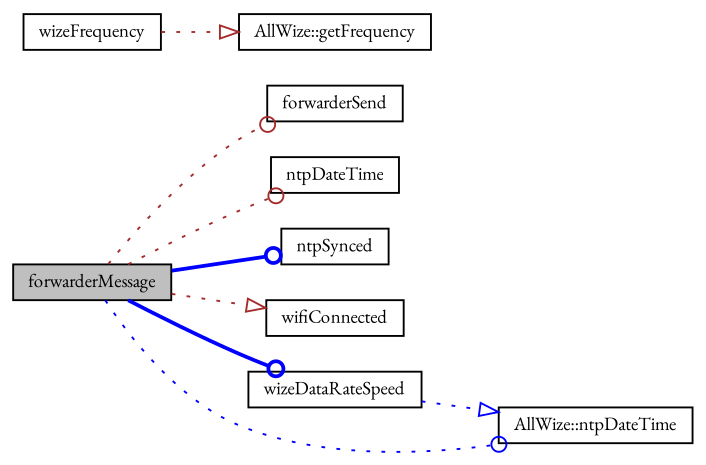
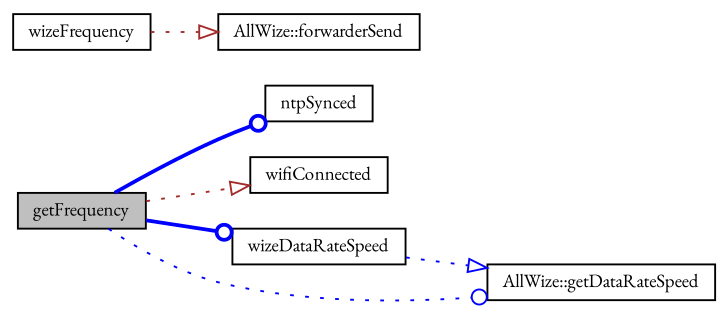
(335, 32) -> (319, 32)
(335, 104) -> none
(335, 175) -> none
(92, 282) -> (82, 211)
(596, 425) -> (601, 282)
